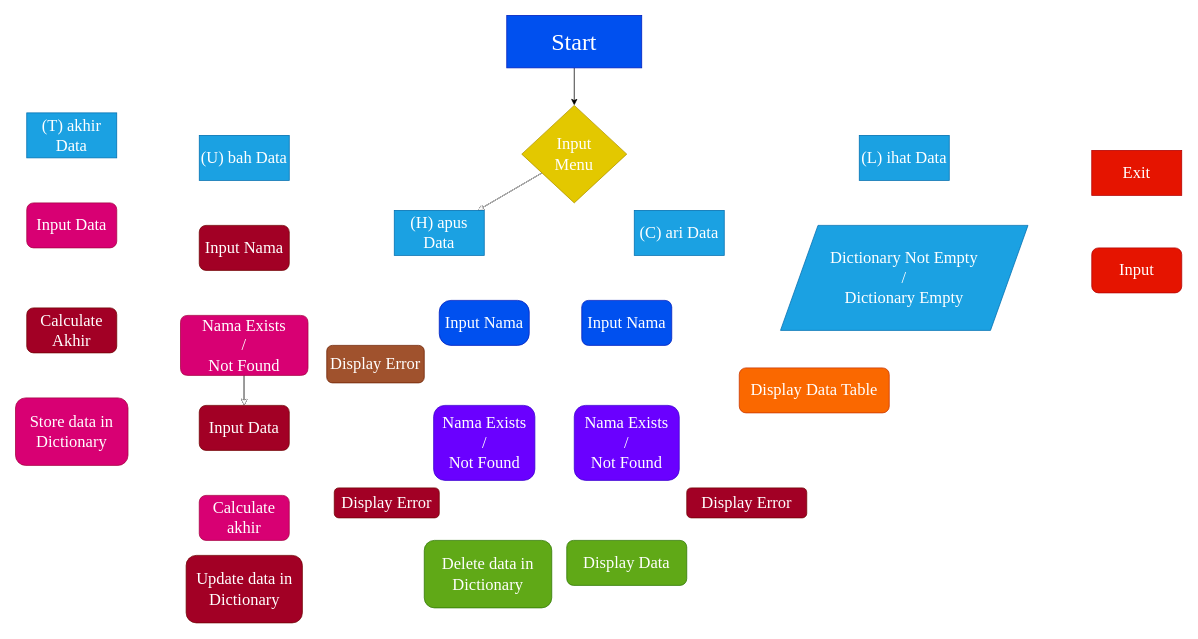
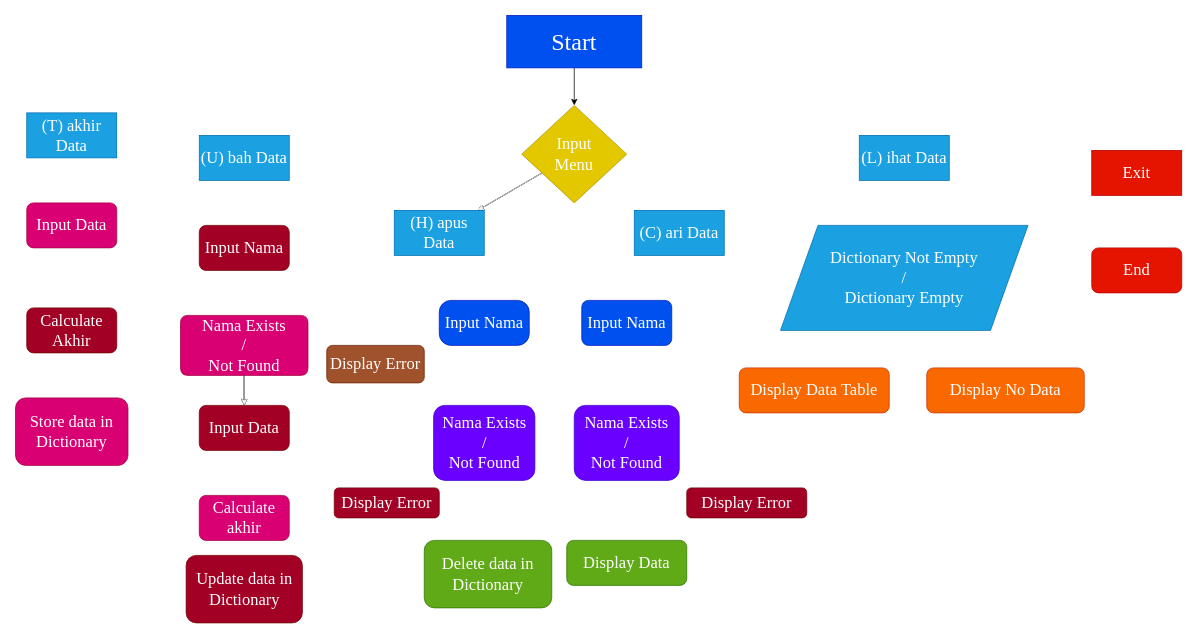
(1137, 270) -> (1137, 270)
none -> (1005, 390)
